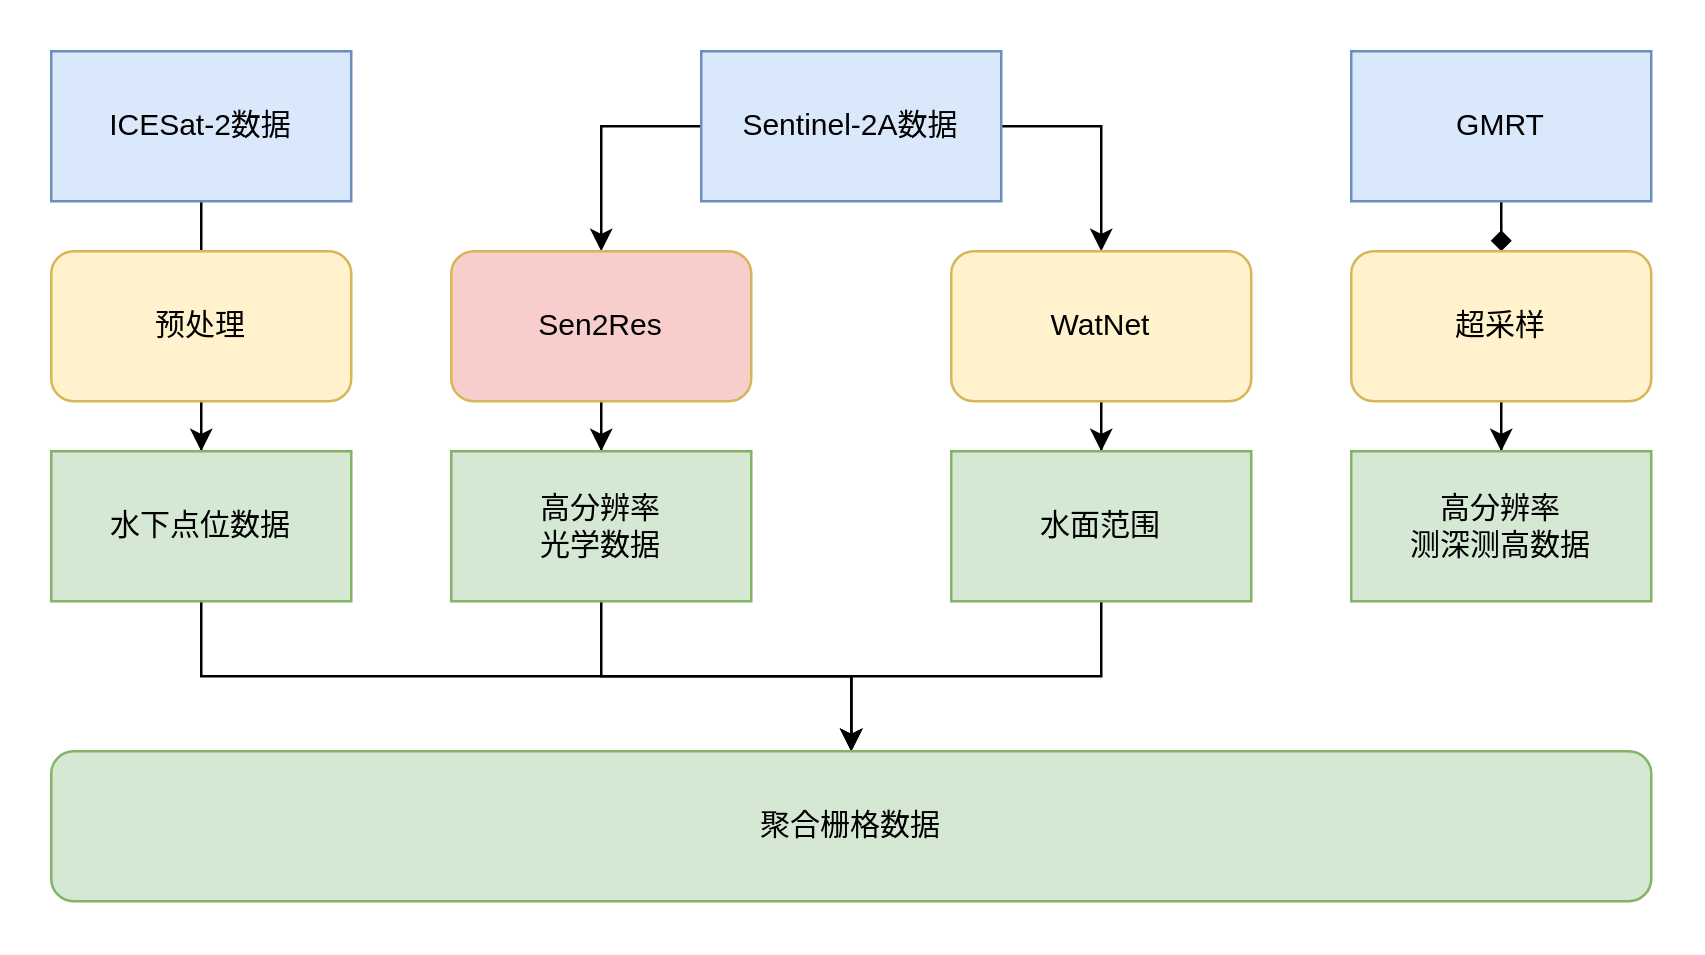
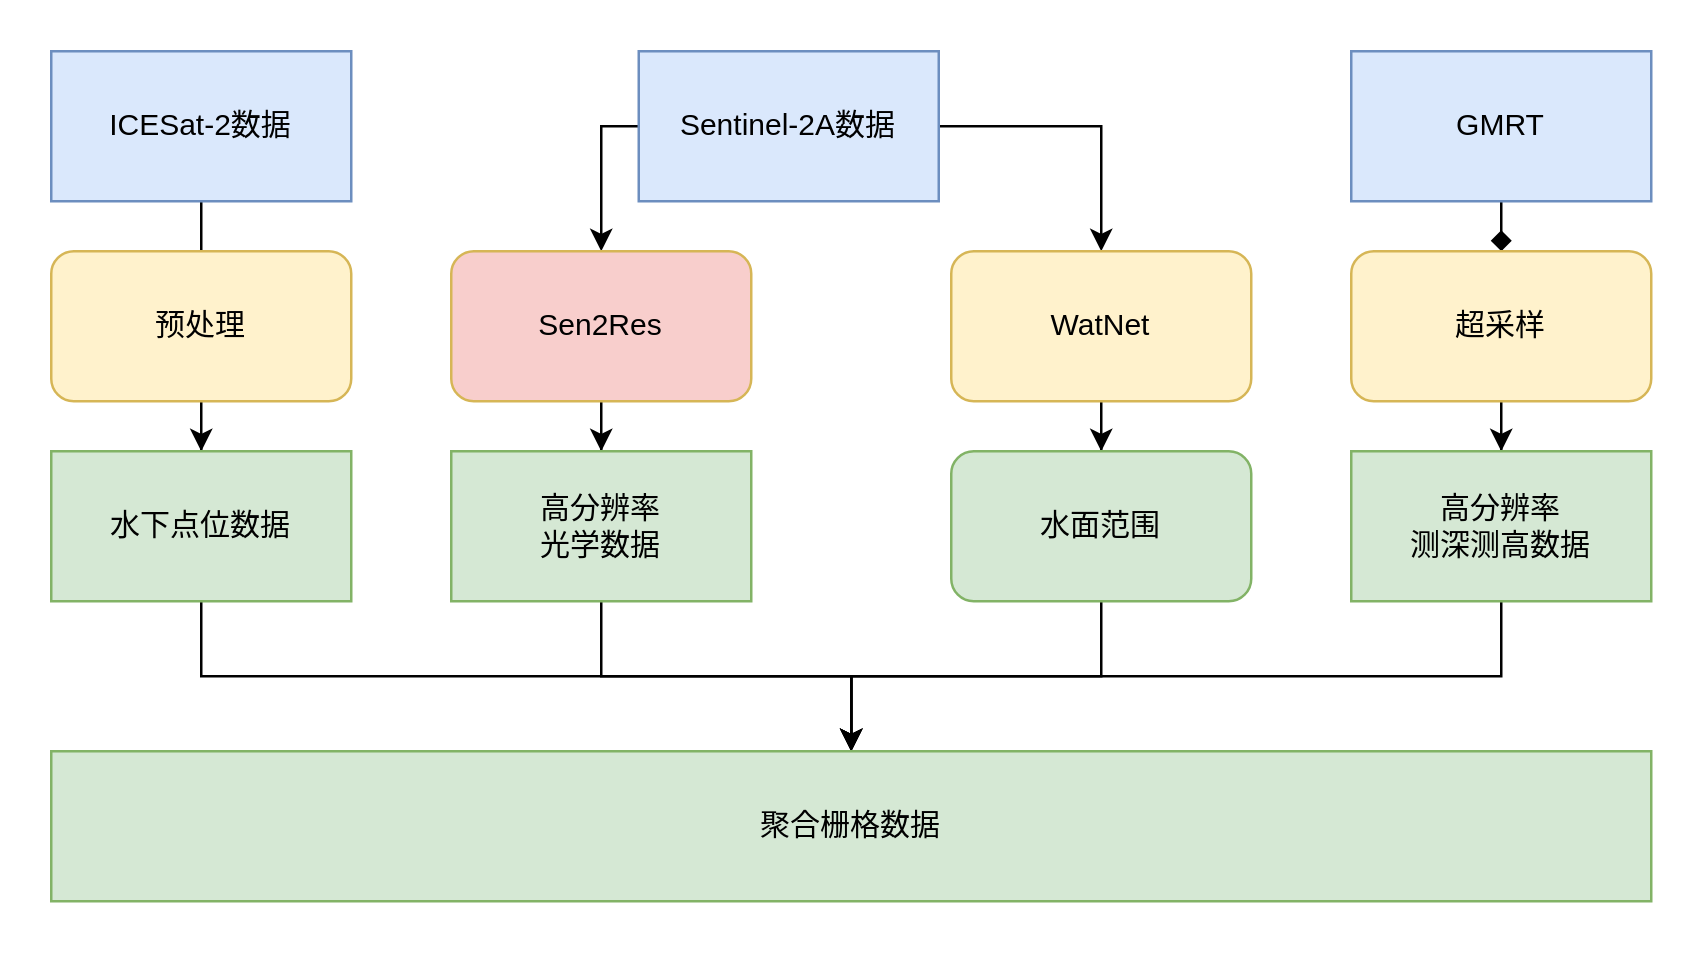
(851, 126) -> (789, 126)
(1101, 526) -> (1101, 526)
none -> (1341, 676)
(851, 826) -> (851, 826)
